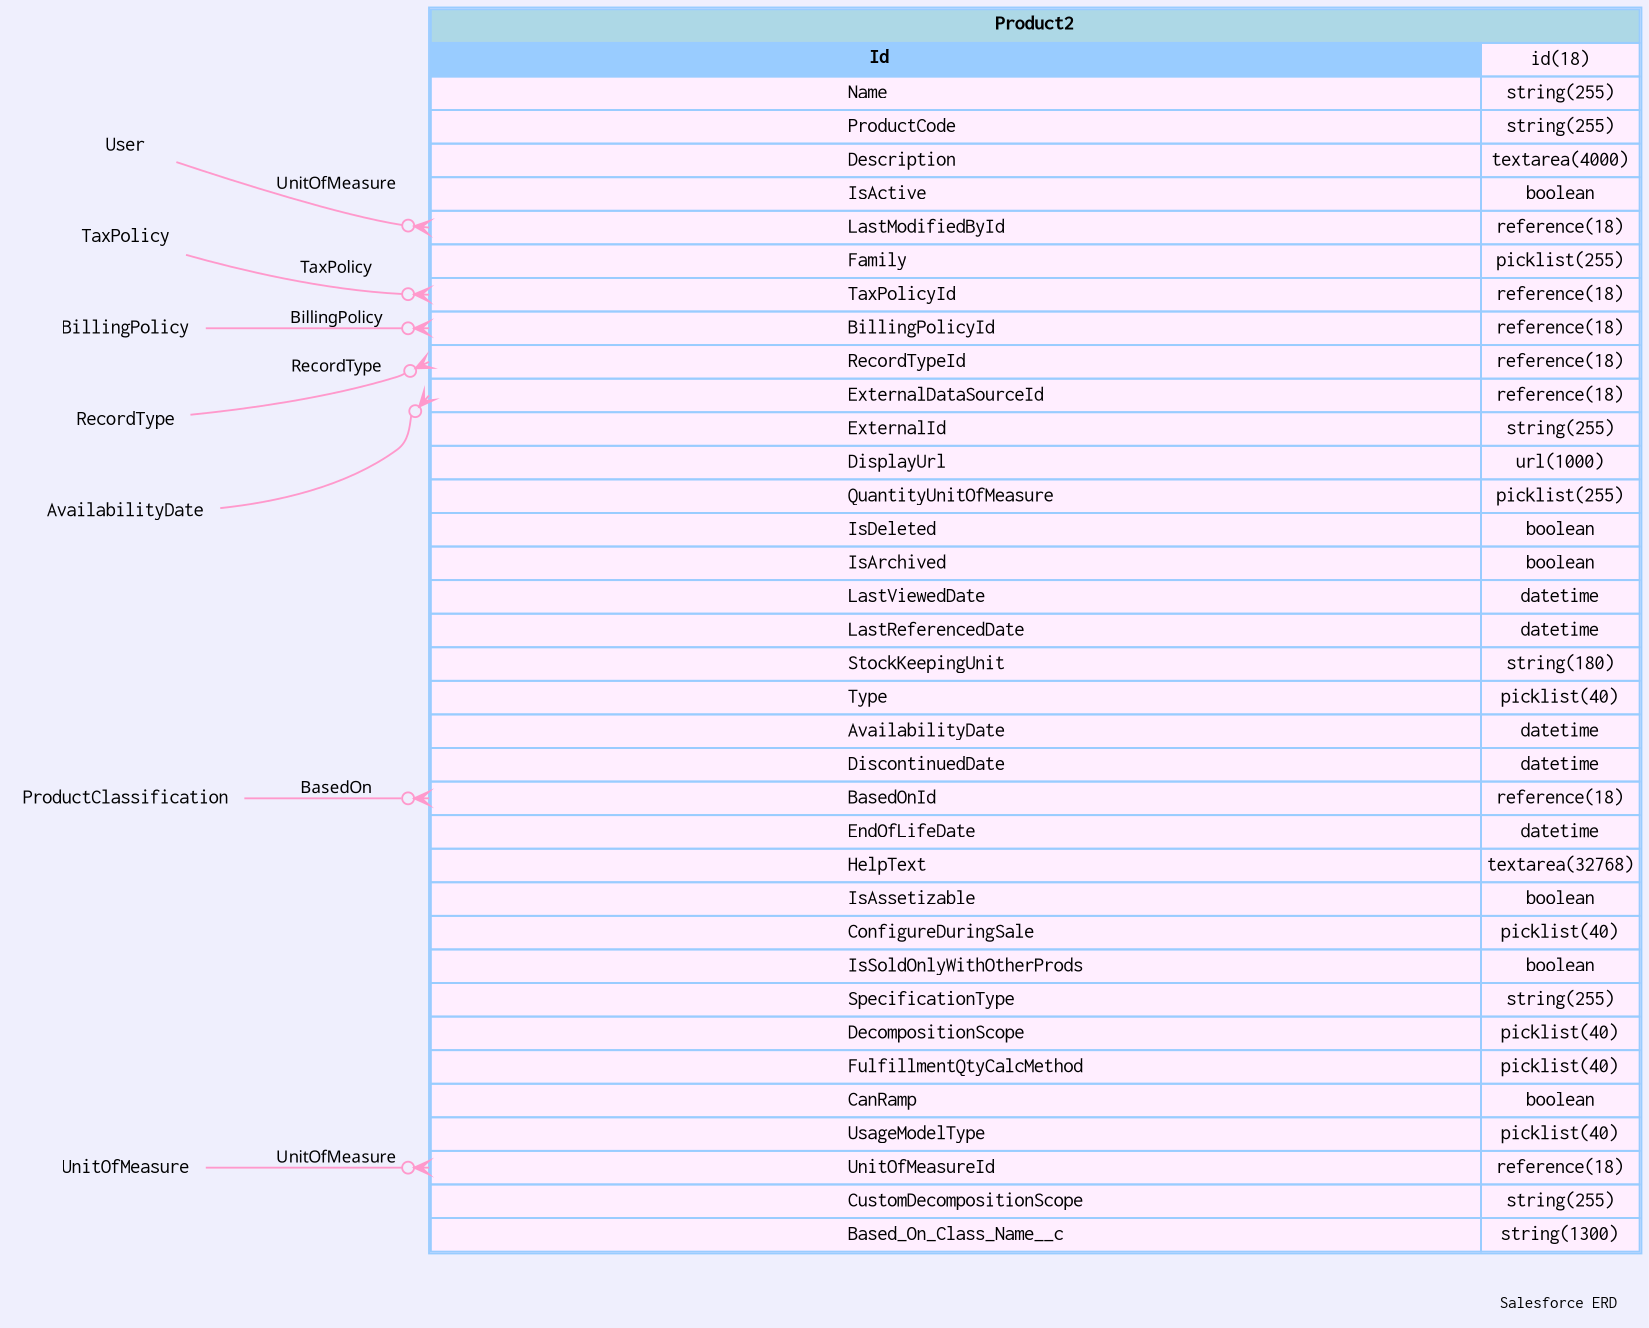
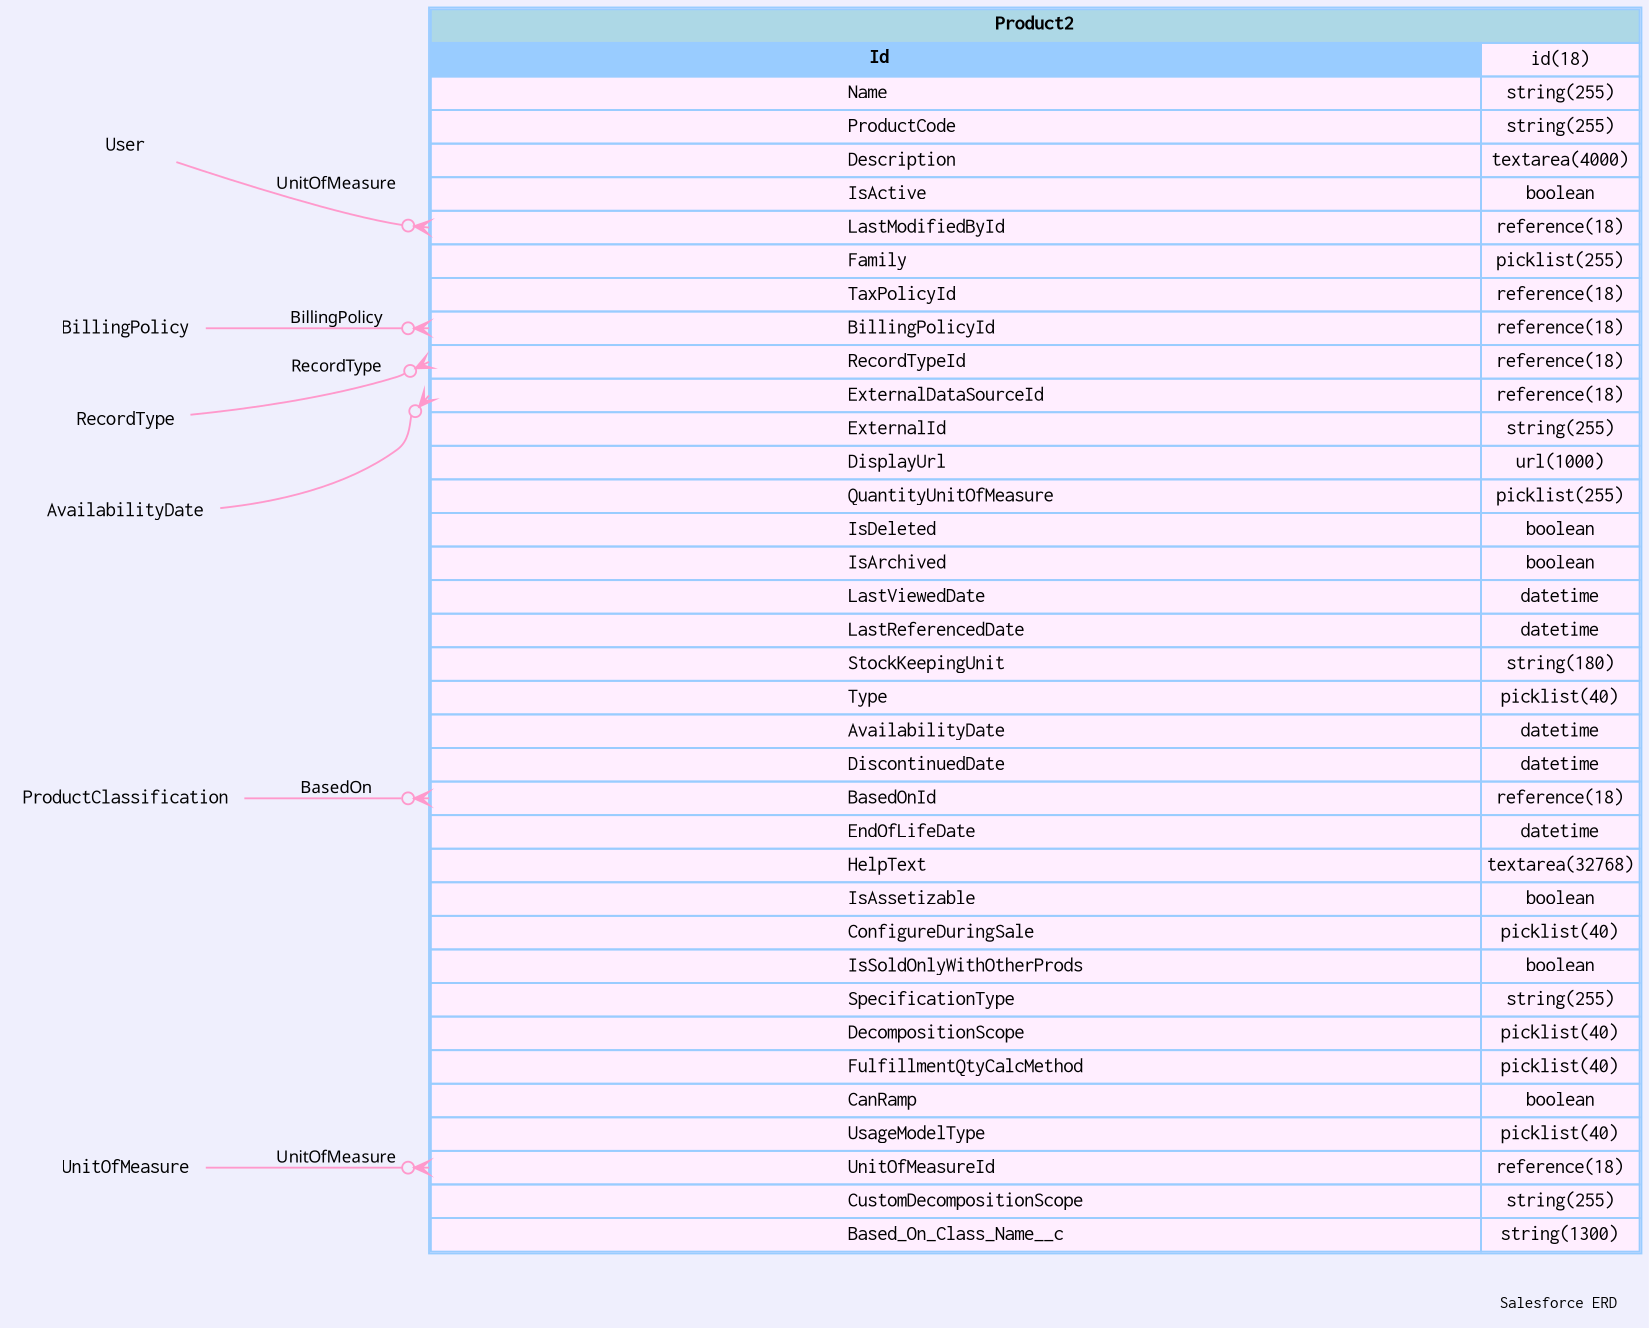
(126, 237) -> none
